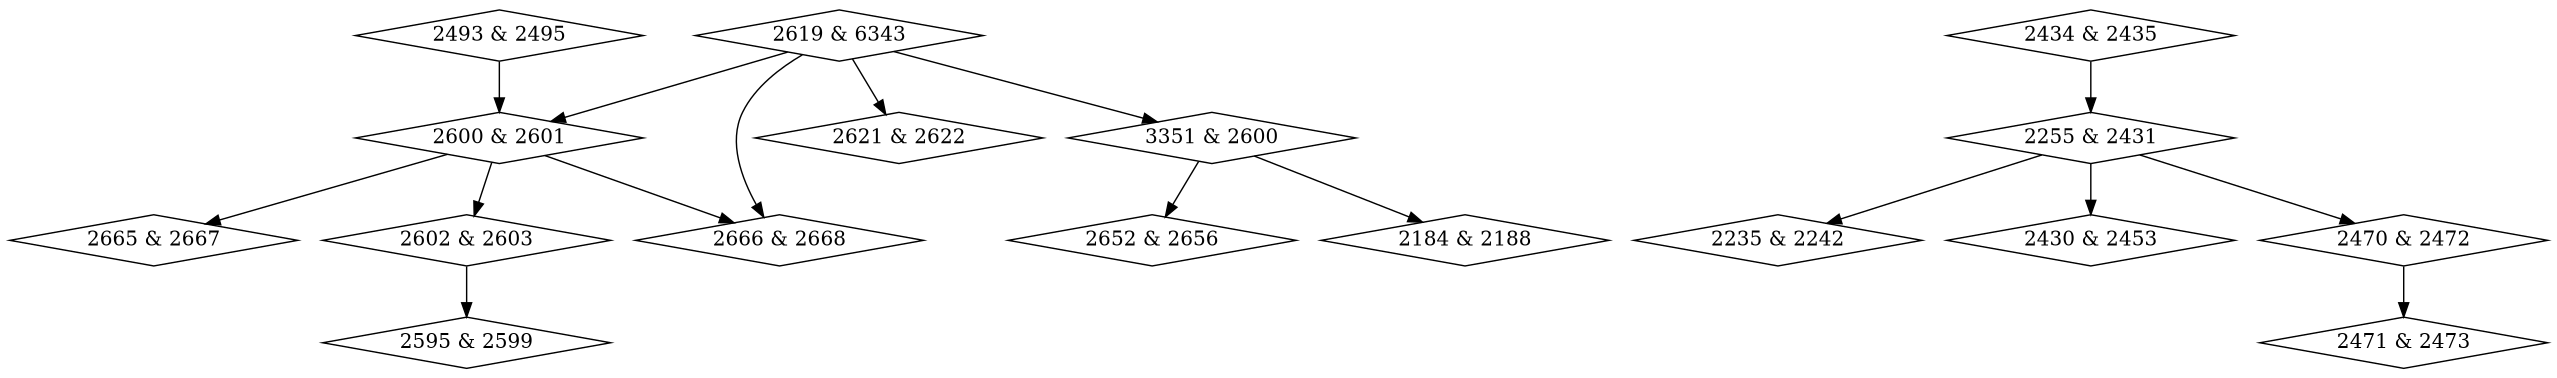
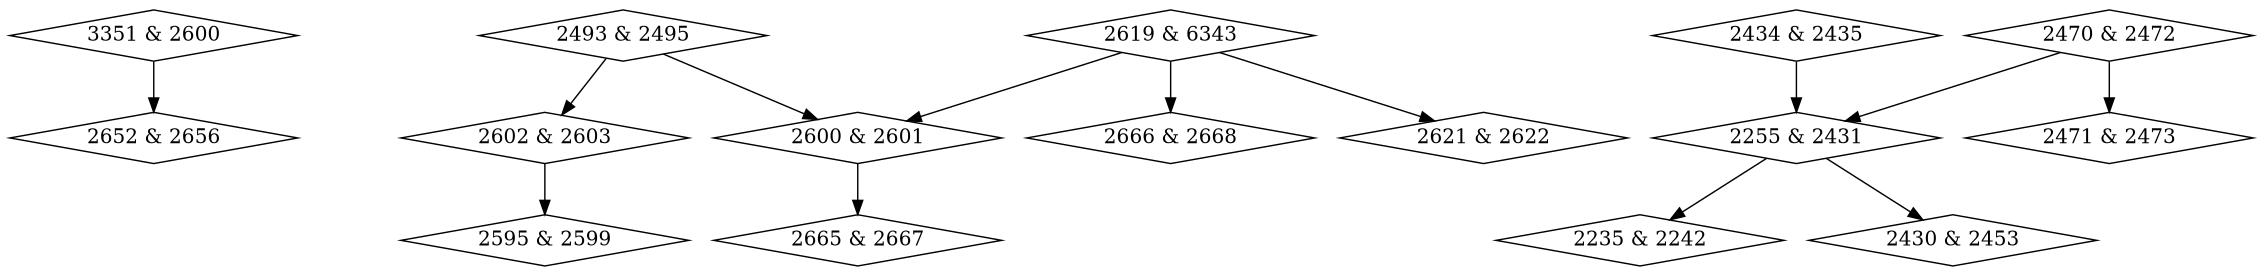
(1019, 85) -> none
(485, 182) -> (588, 81)
(633, 187) -> none
(2240, 187) -> (1960, 85)
(1465, 240) -> none
